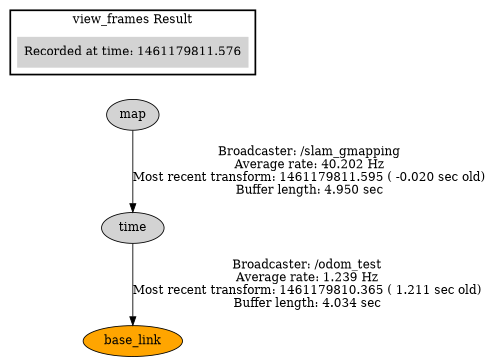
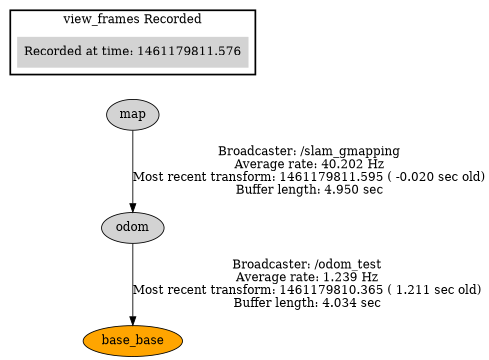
(133, 20) -> (133, 20)
(133, 228) -> (133, 228)
(133, 341) -> (133, 341)
